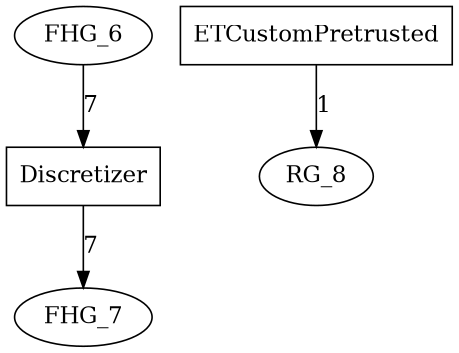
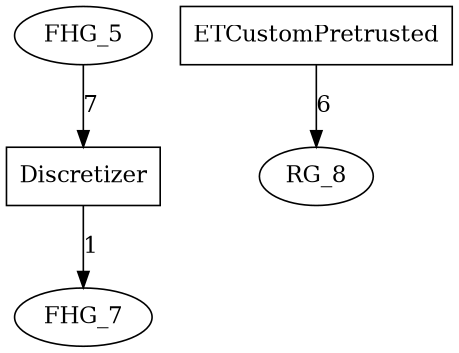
(83, 36) -> (83, 36)
(324, 106) -> (324, 106)
(91, 247) -> (91, 247)
